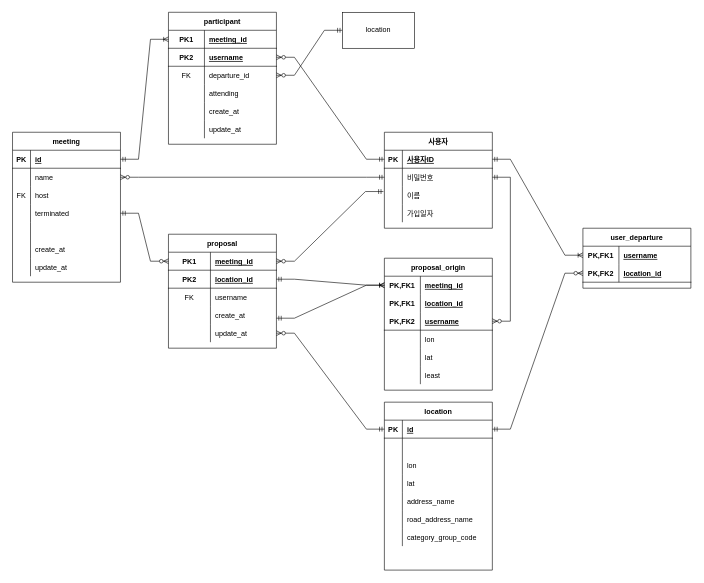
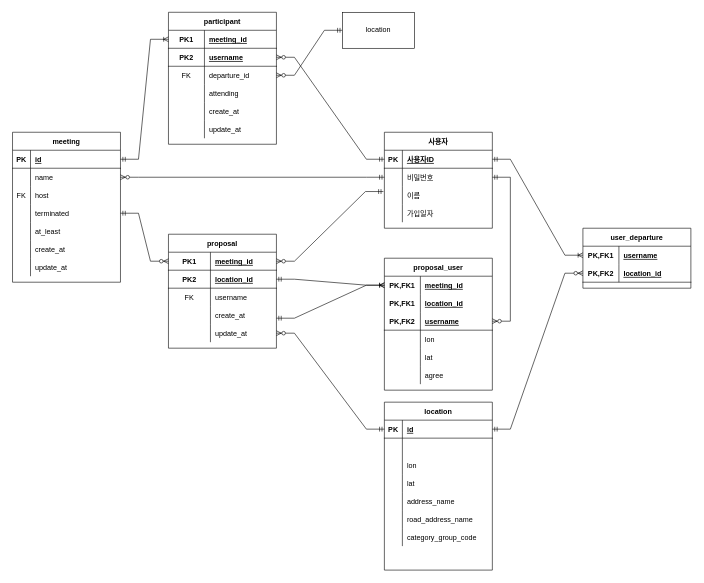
none -> (75, 231)
(438, 268) -> (438, 268)
(434, 376) -> (435, 376)
